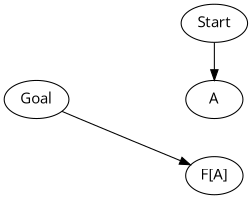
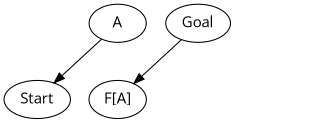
(214, 56) -> (82, 57)
